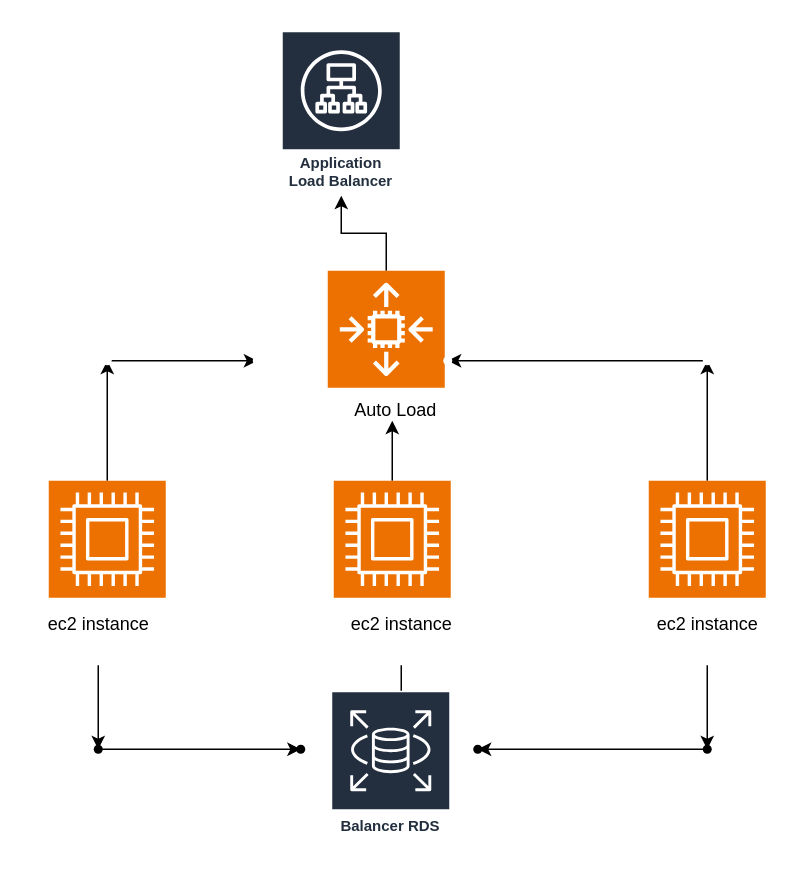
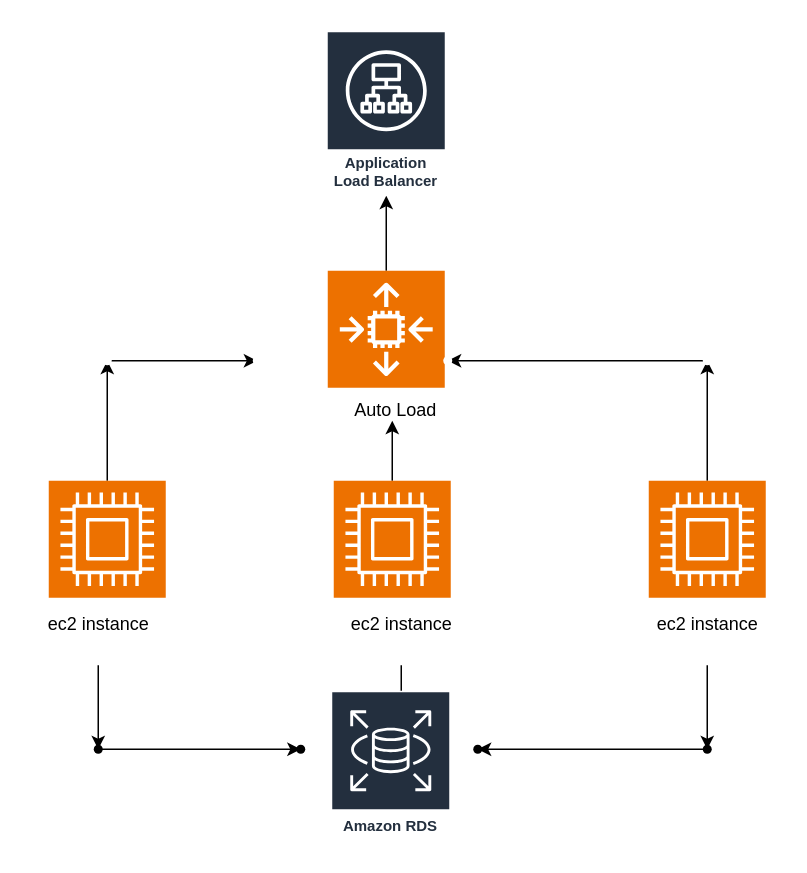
(341, 113) -> (386, 113)
(391, 826) -> (391, 826)
